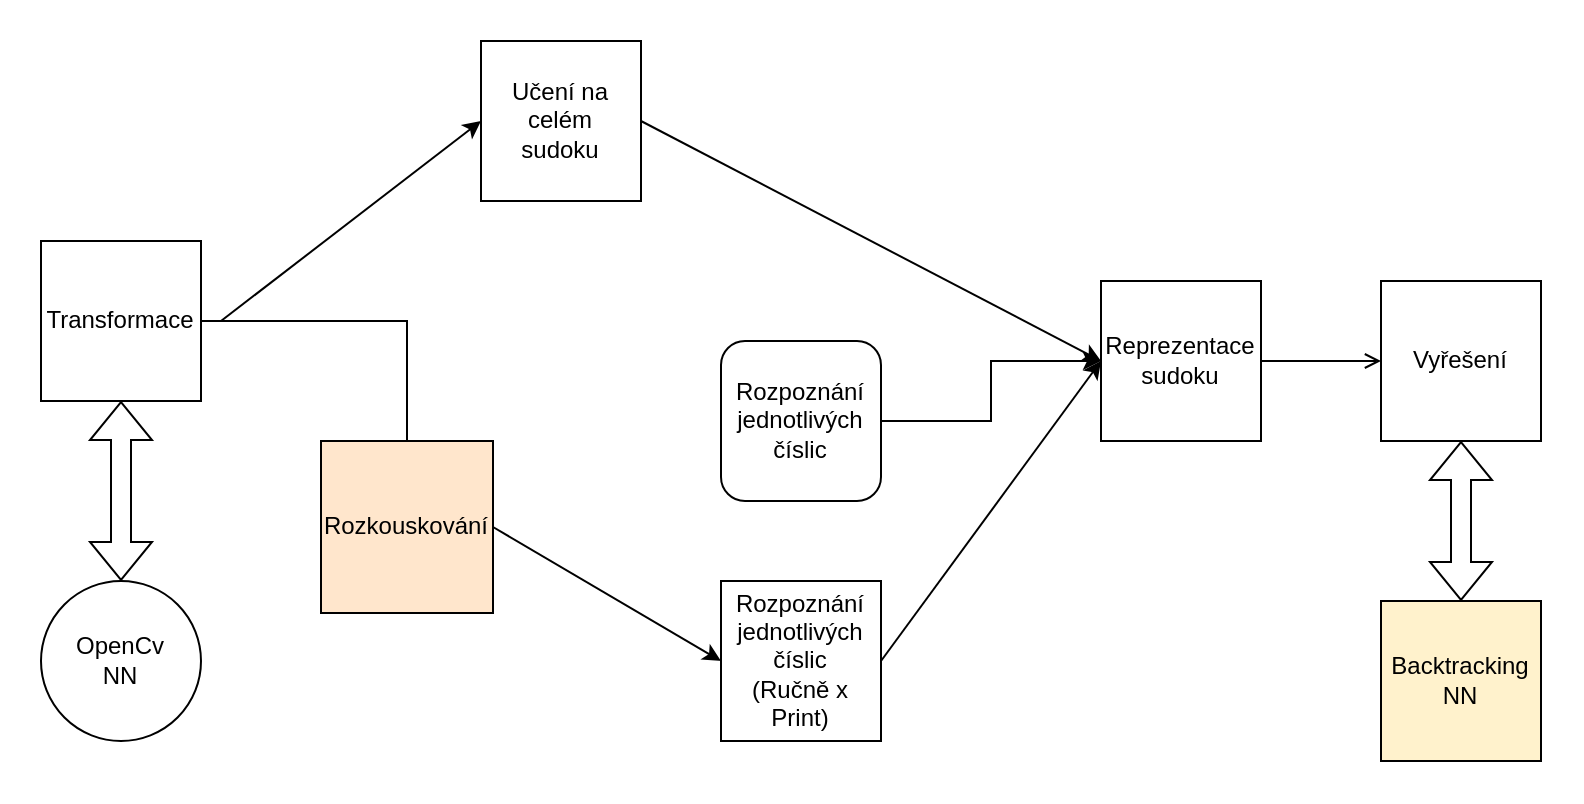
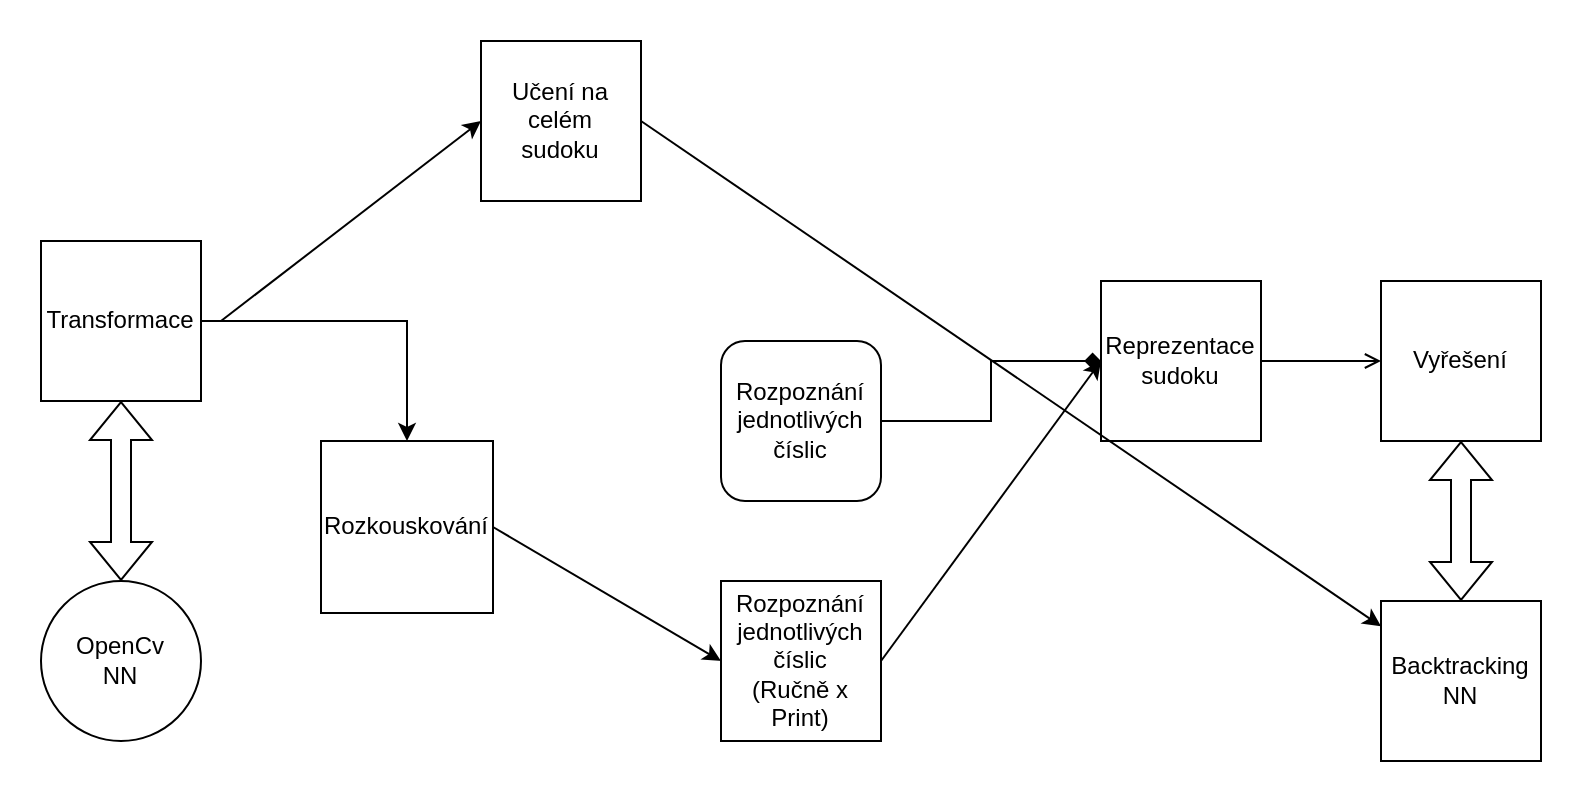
(866, 239) -> (1184, 492)
(1084, 361) -> (1083, 361)
(407, 431) -> (407, 426)
(407, 527) -> (407, 527)
(1461, 681) -> (1461, 681)
